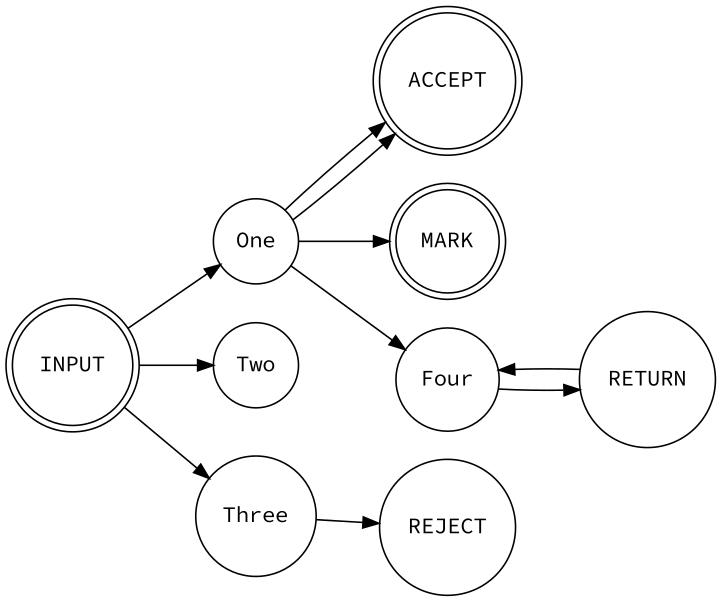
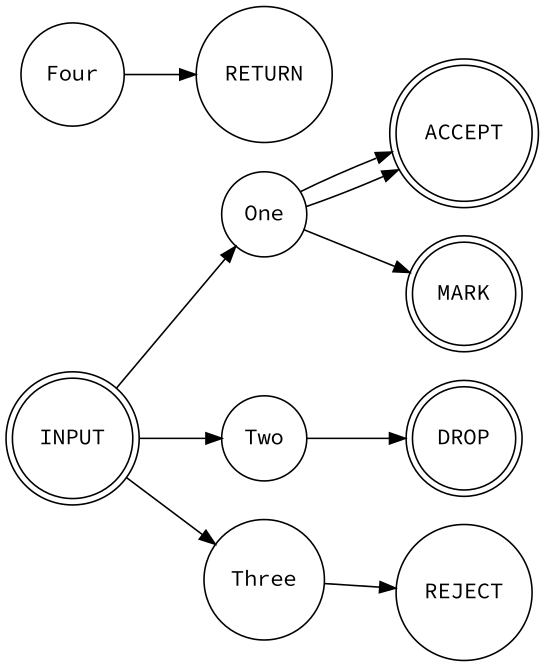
(341, 303) -> none
(547, 369) -> none
none -> (464, 438)
